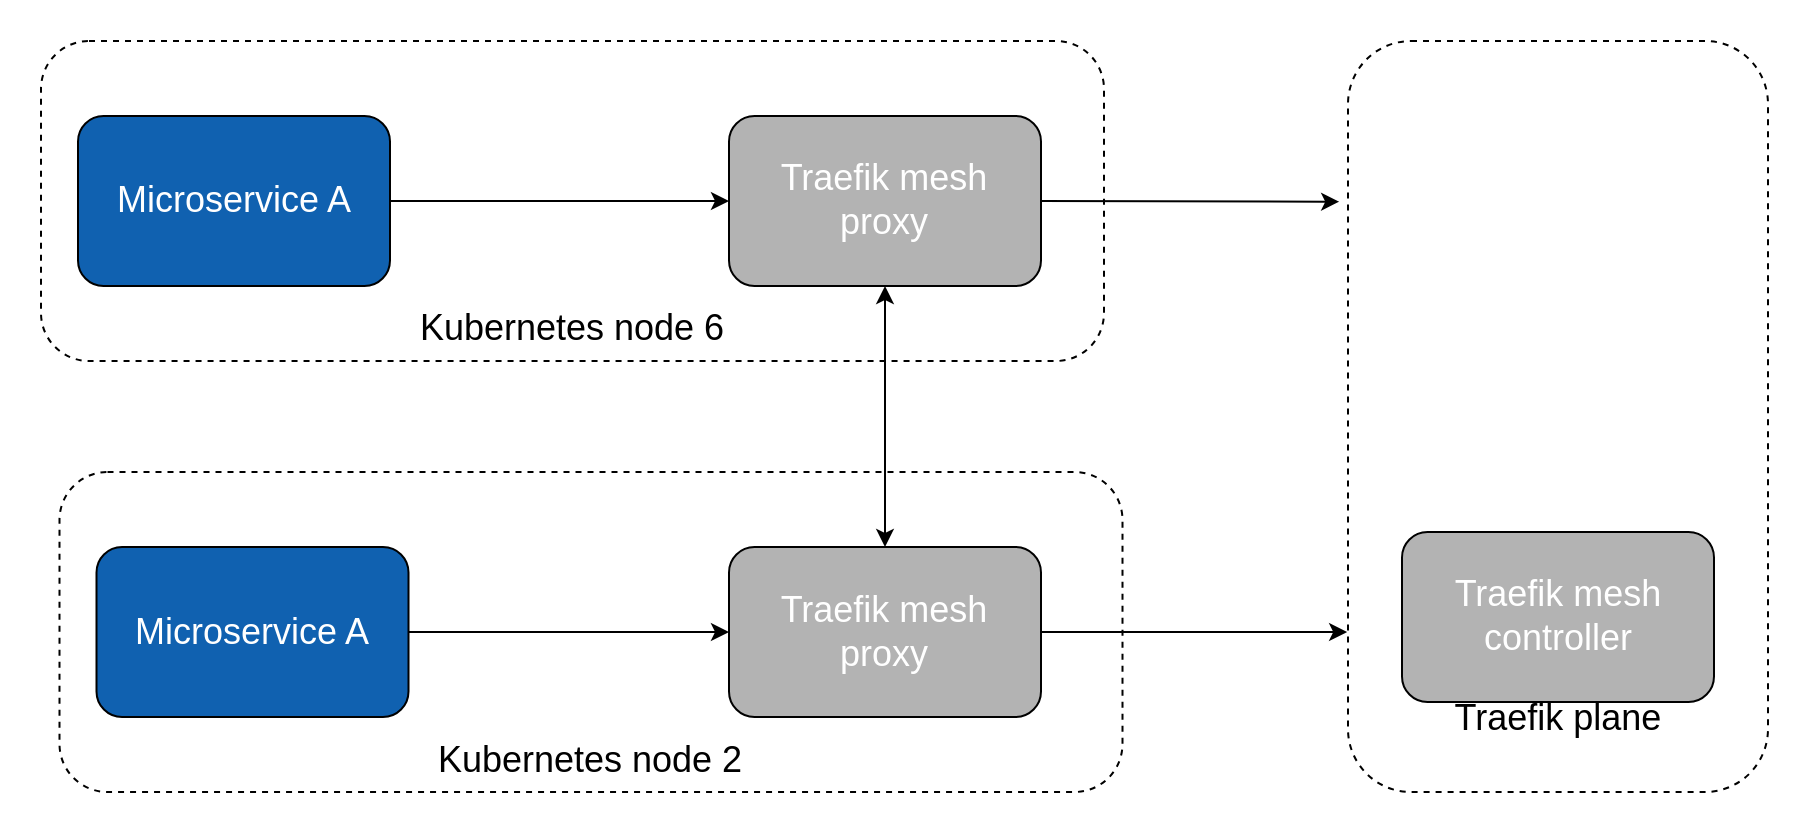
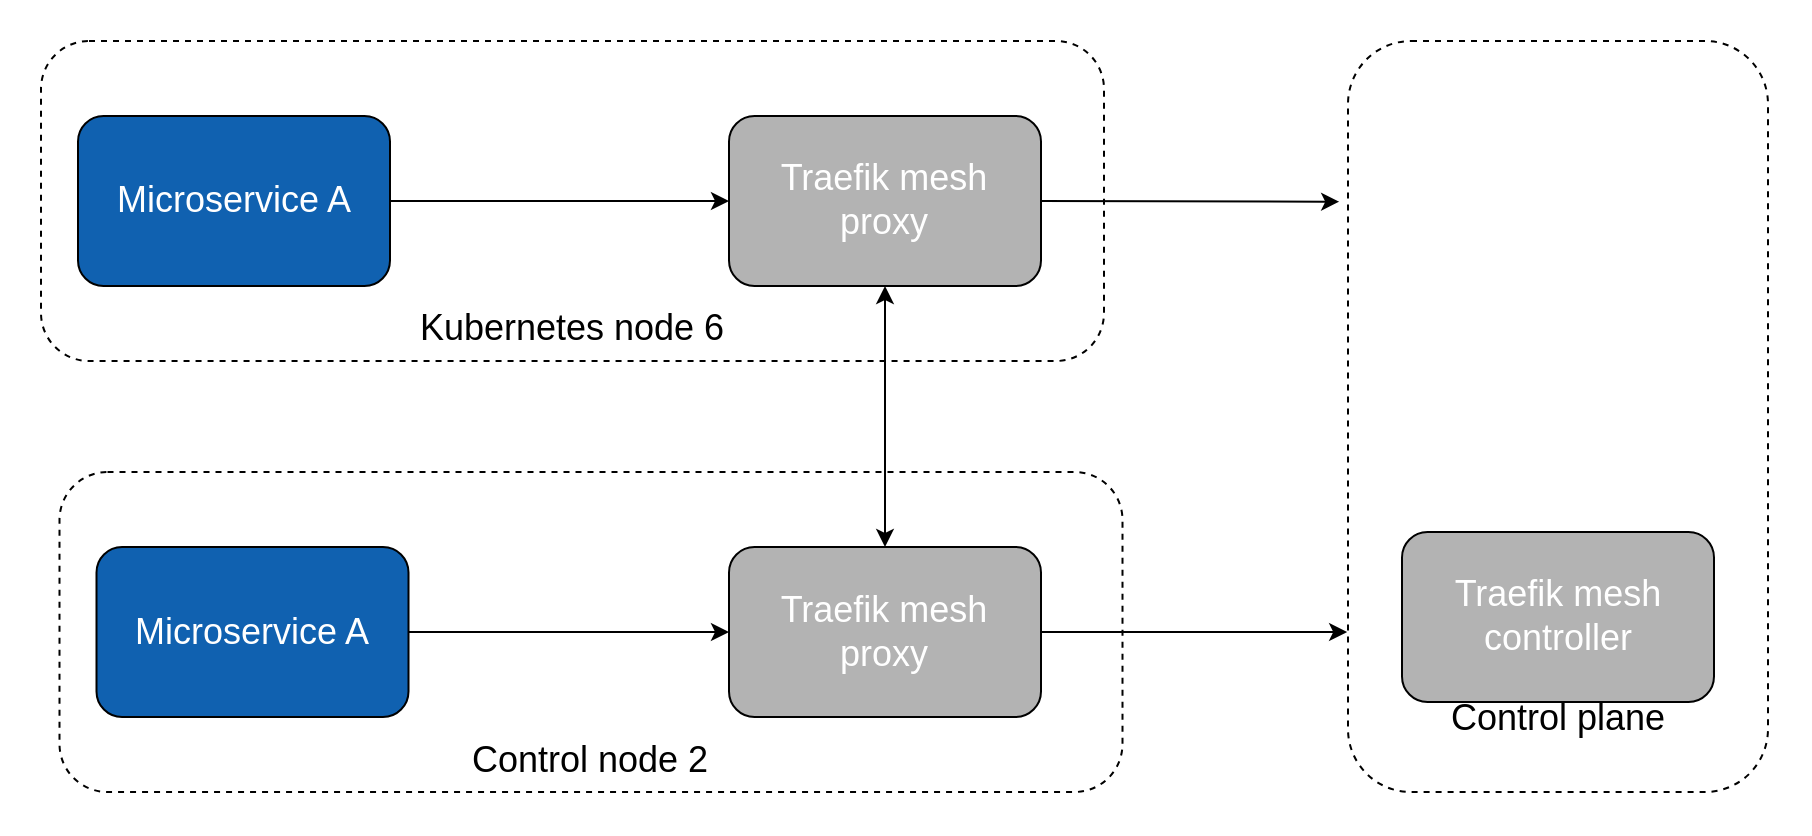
(1559, 417) -> (1559, 417)
(591, 633) -> (591, 633)
